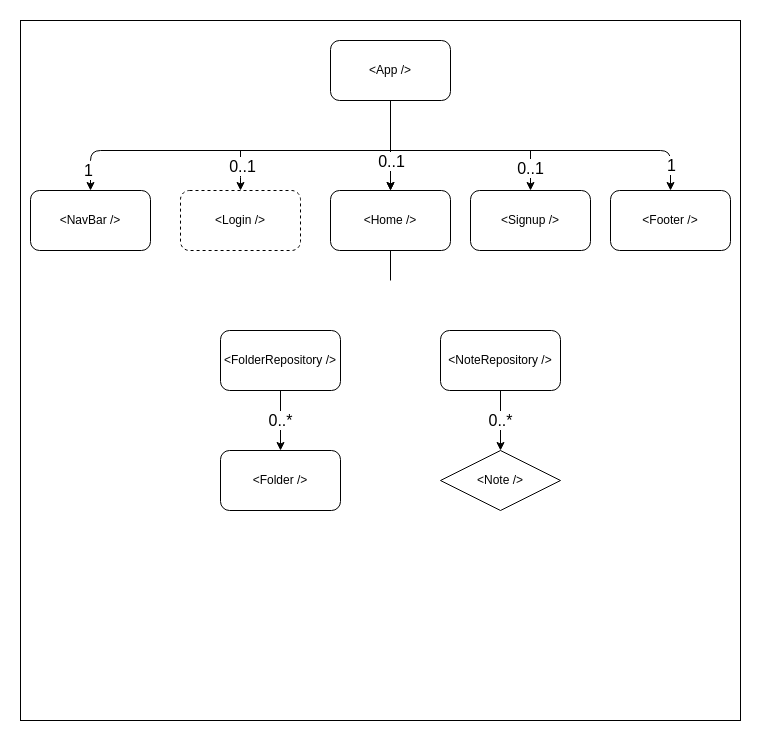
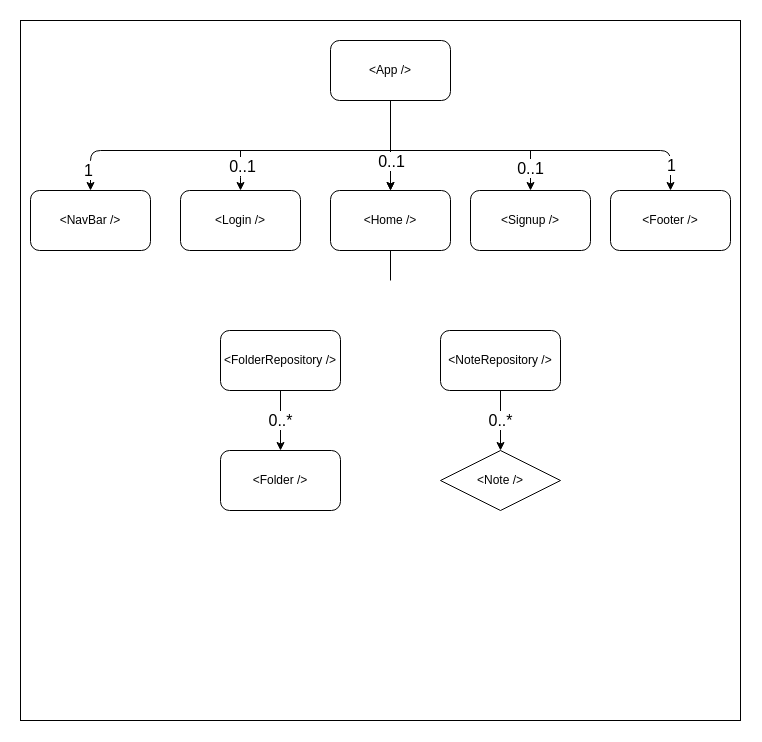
(241, 221) -> (241, 221)
